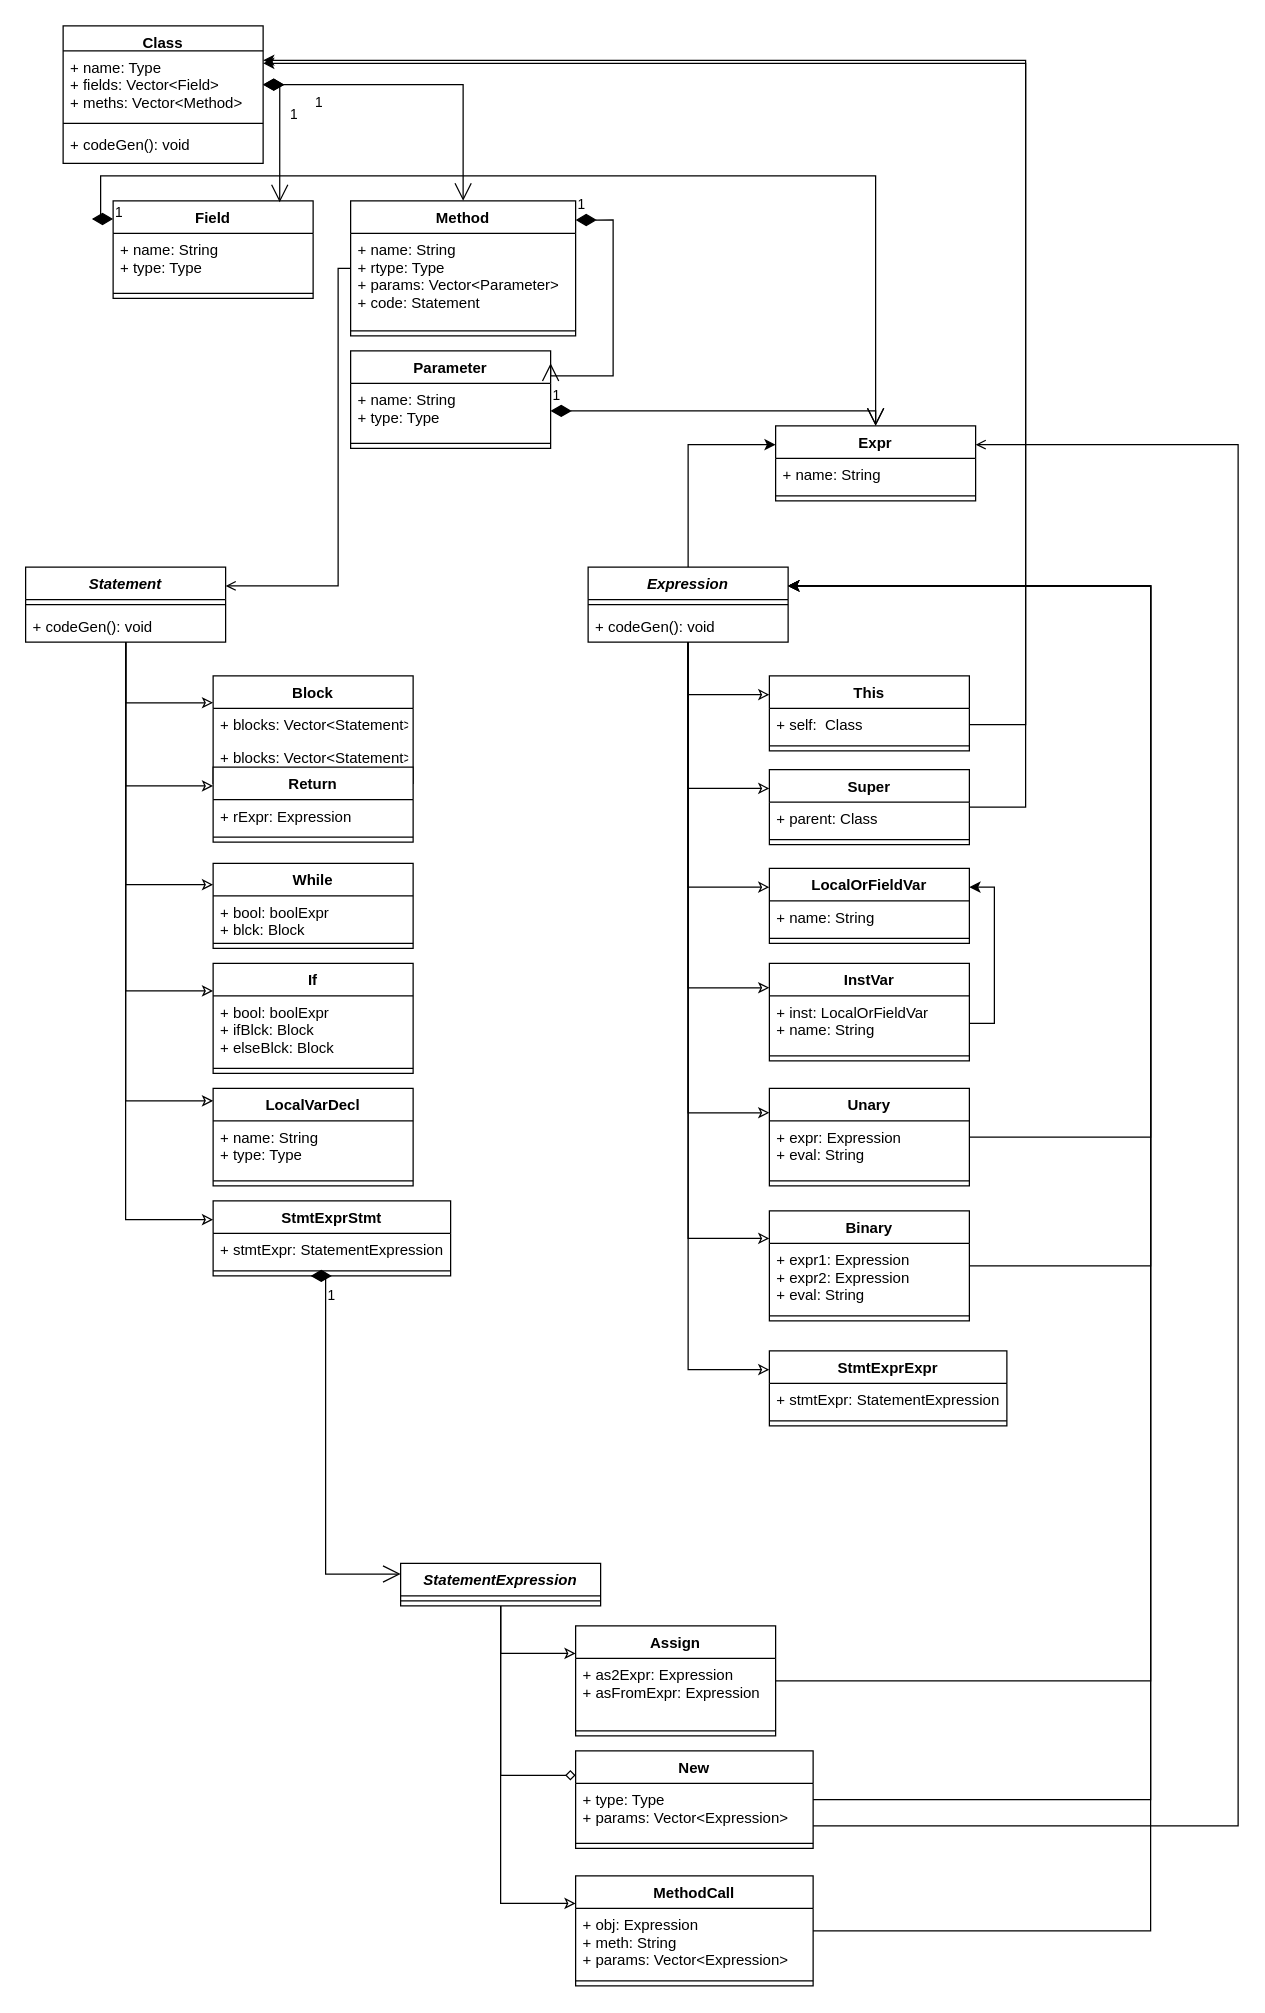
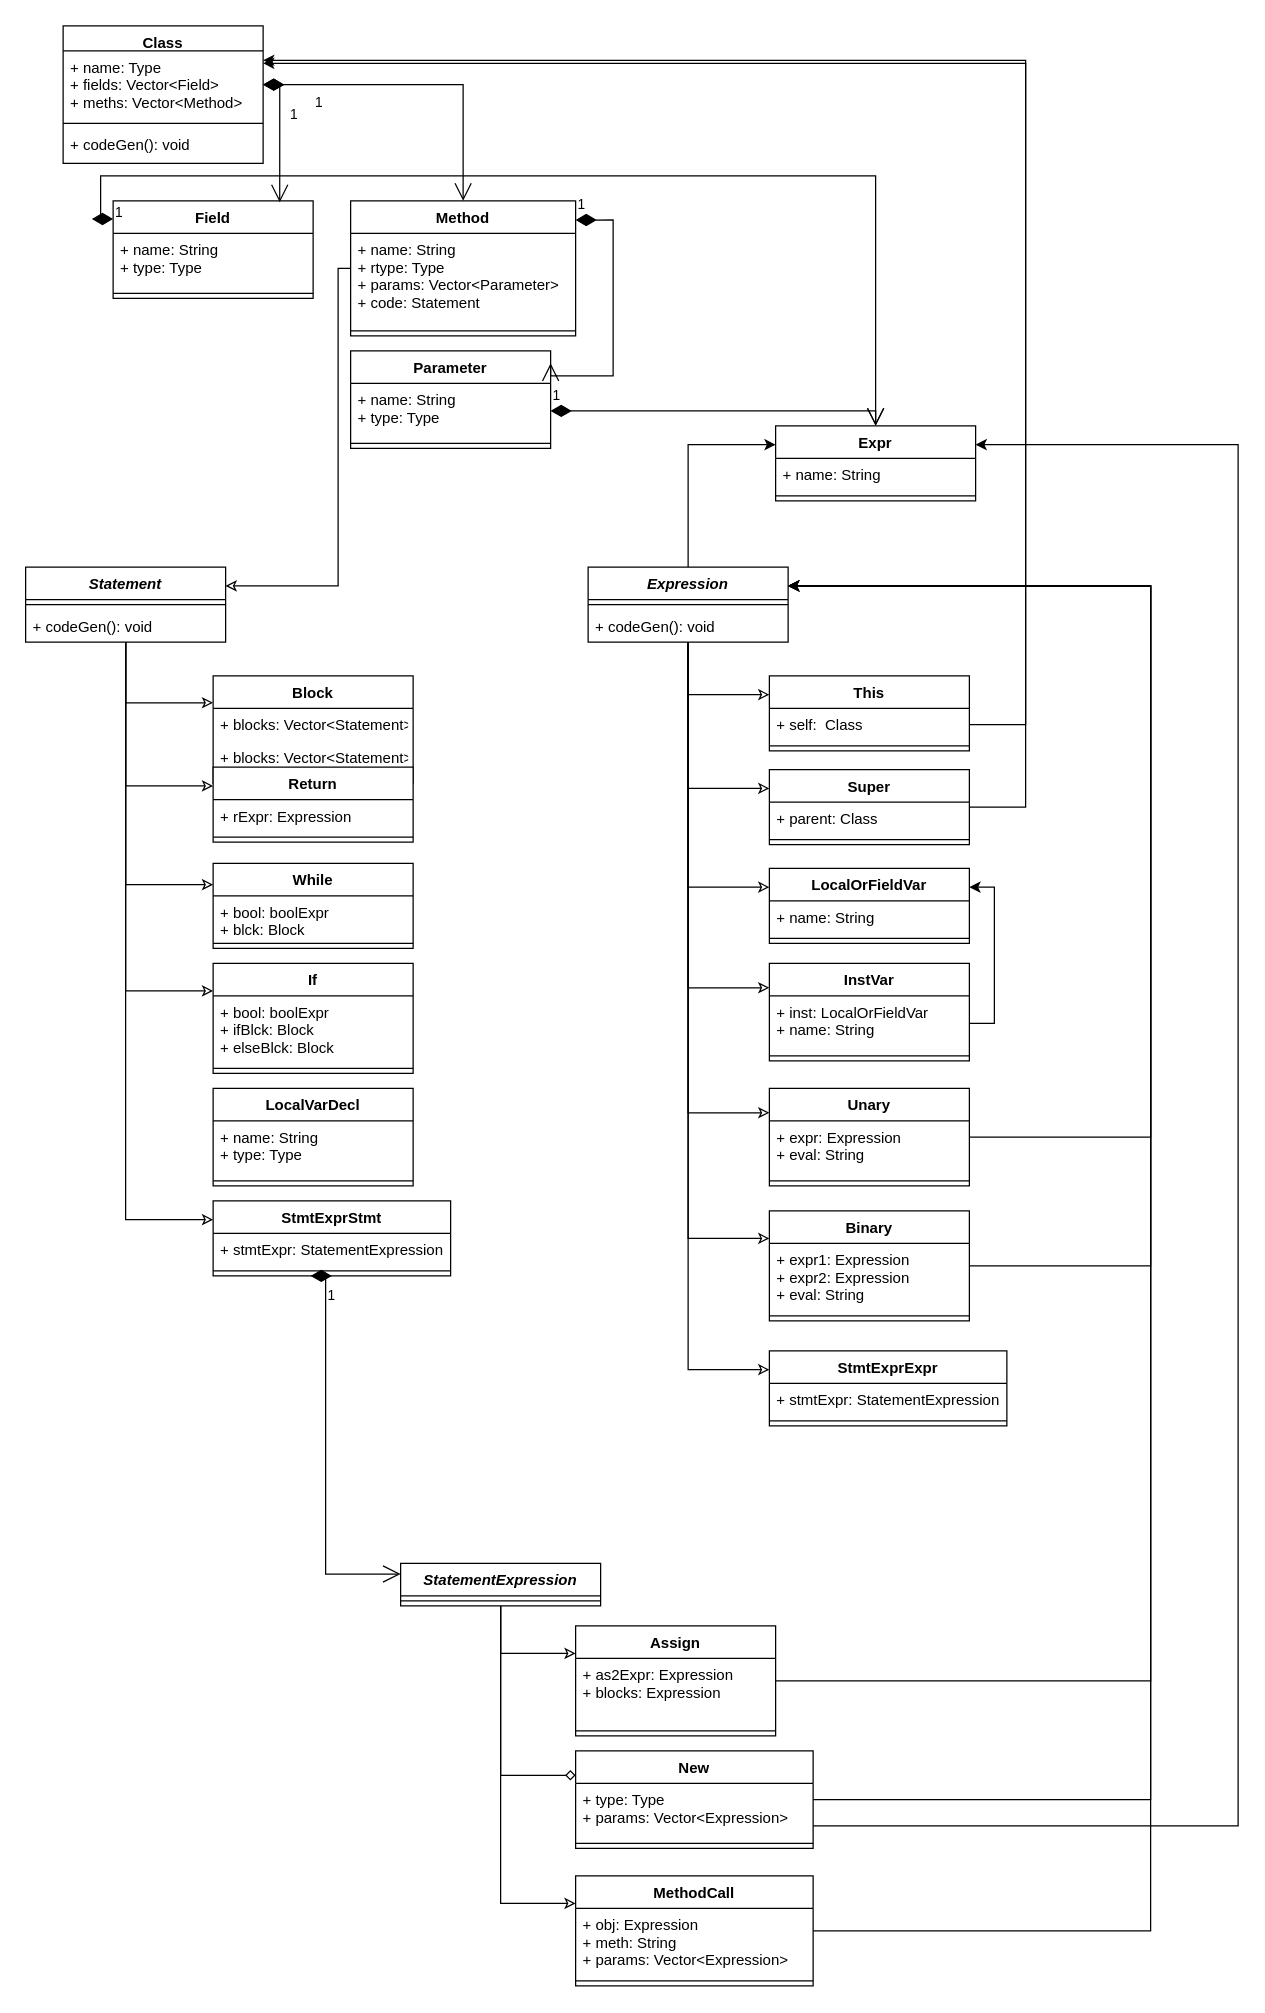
(983, 444) -> (985, 444)
(233, 586) -> (236, 586)
(166, 1101) -> none
(663, 1675) -> (663, 1675)
